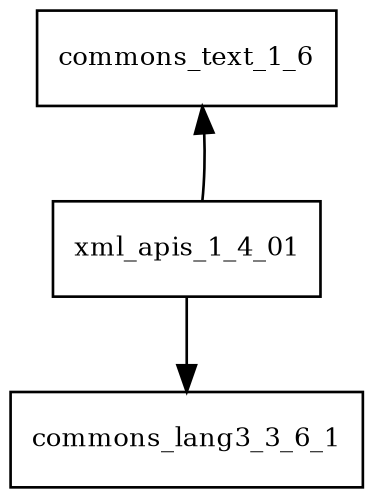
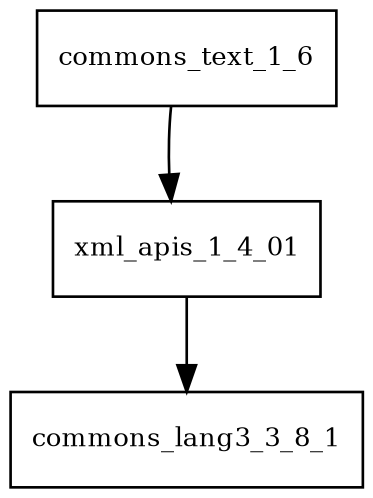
(204, 167) -> (169, 141)
(187, 440) -> (187, 440)
